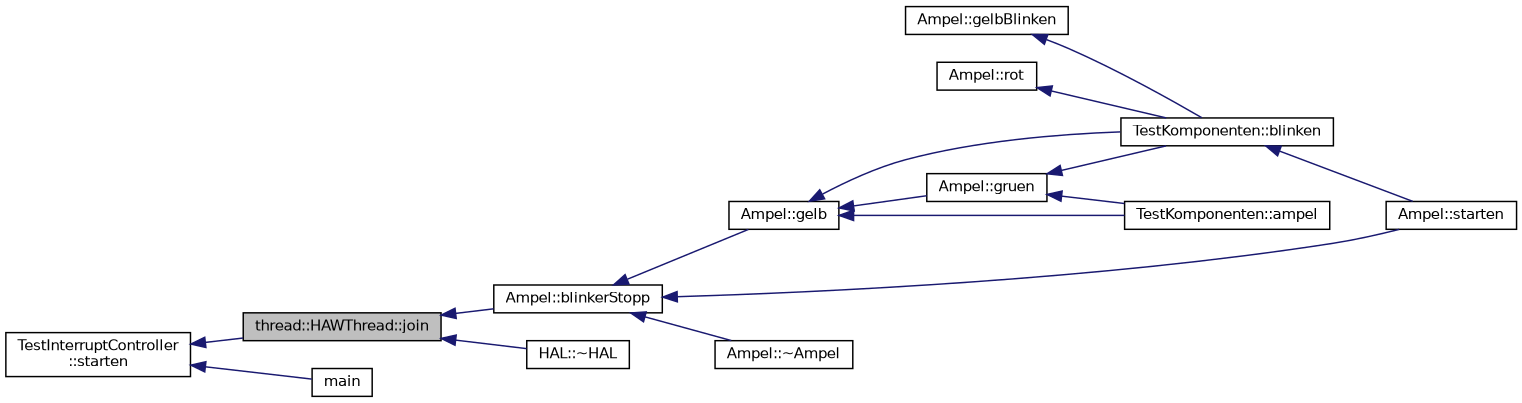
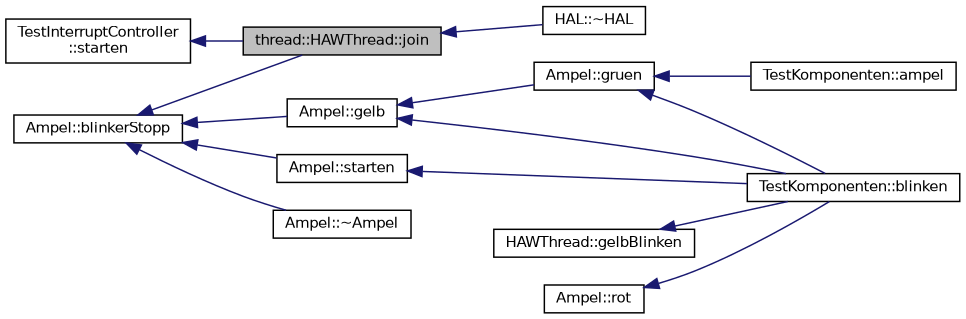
(987, 21) -> (594, 243)
(1346, 176) -> (585, 178)
(989, 215) -> none
(475, 311) -> (227, 82)
(342, 382) -> none
